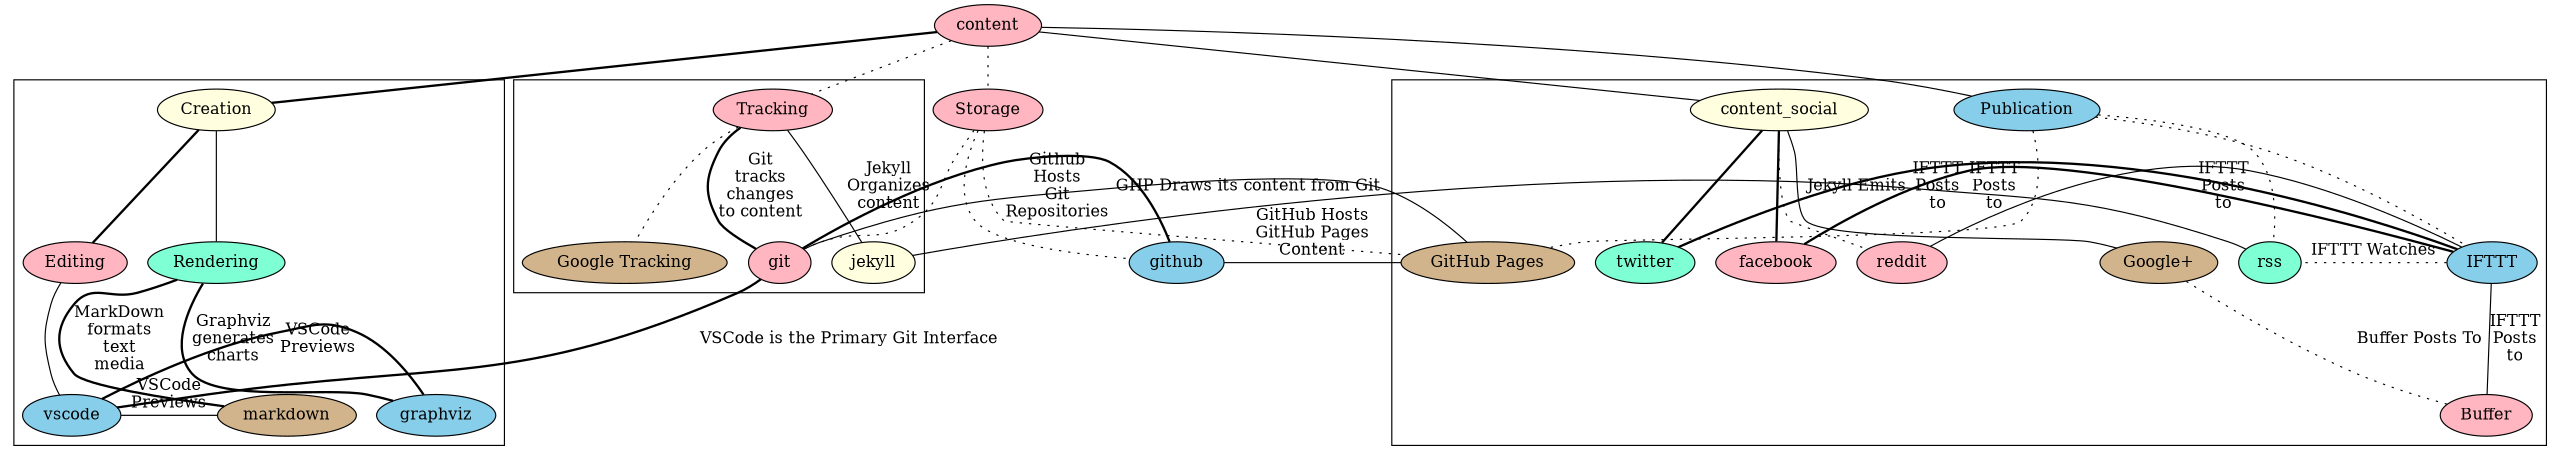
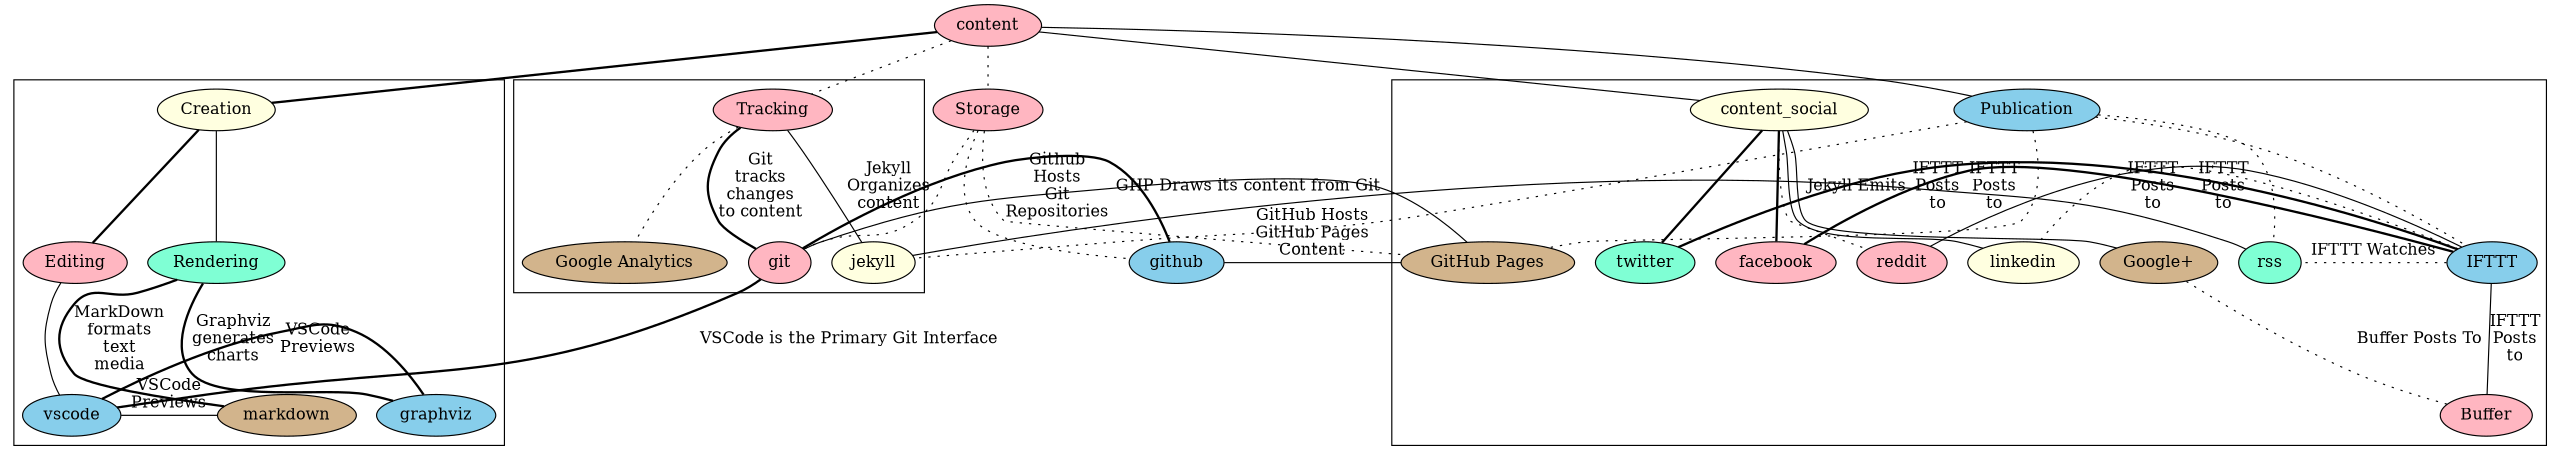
none -> (1443, 212)
(625, 263) -> (625, 263)
none -> (2023, 263)
